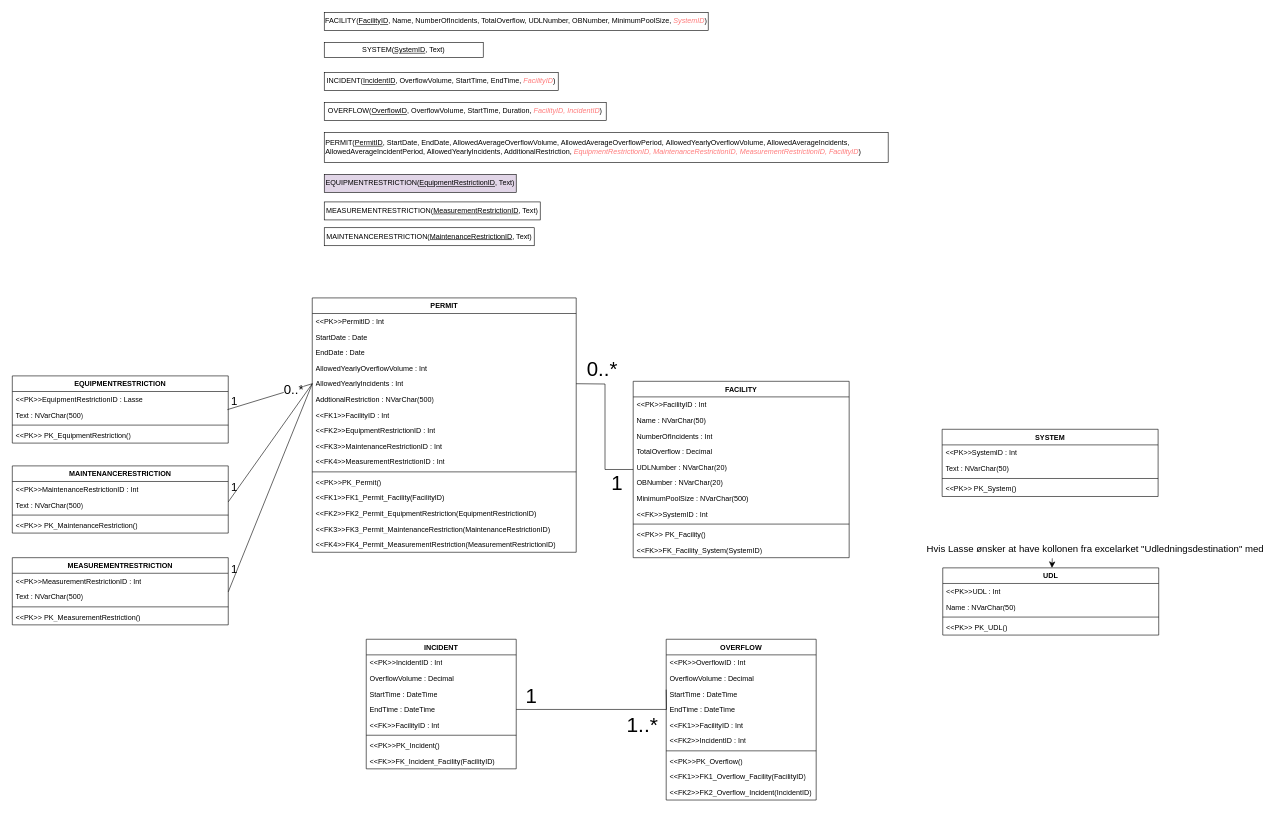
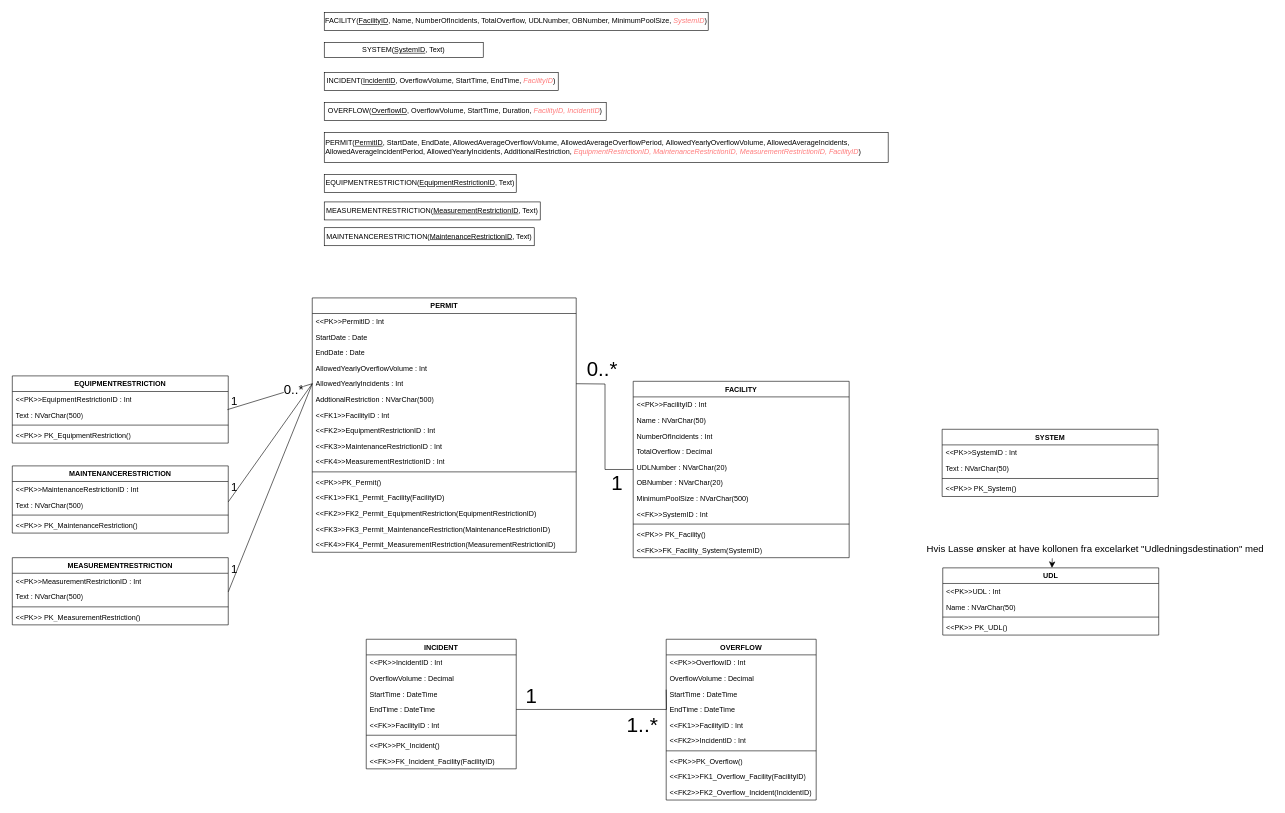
(420, 183) -> (420, 183)
(83, 400) -> (79, 400)
